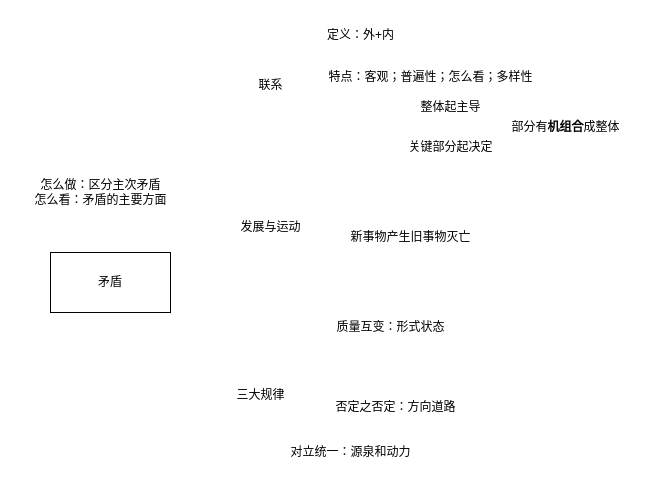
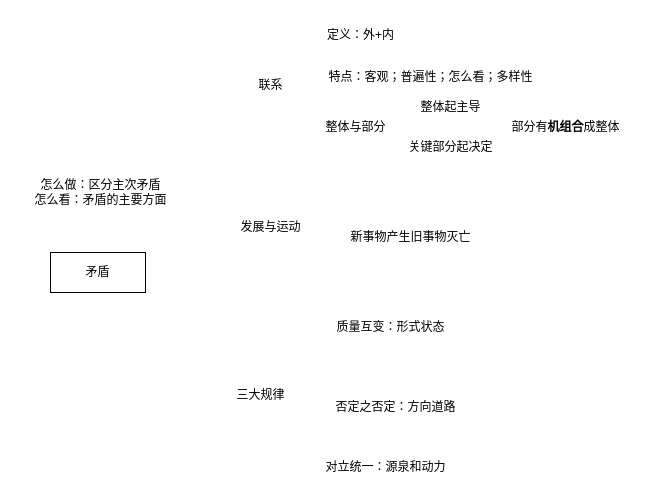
none -> (356, 128)
(111, 283) -> (98, 273)
(351, 453) -> (386, 468)
